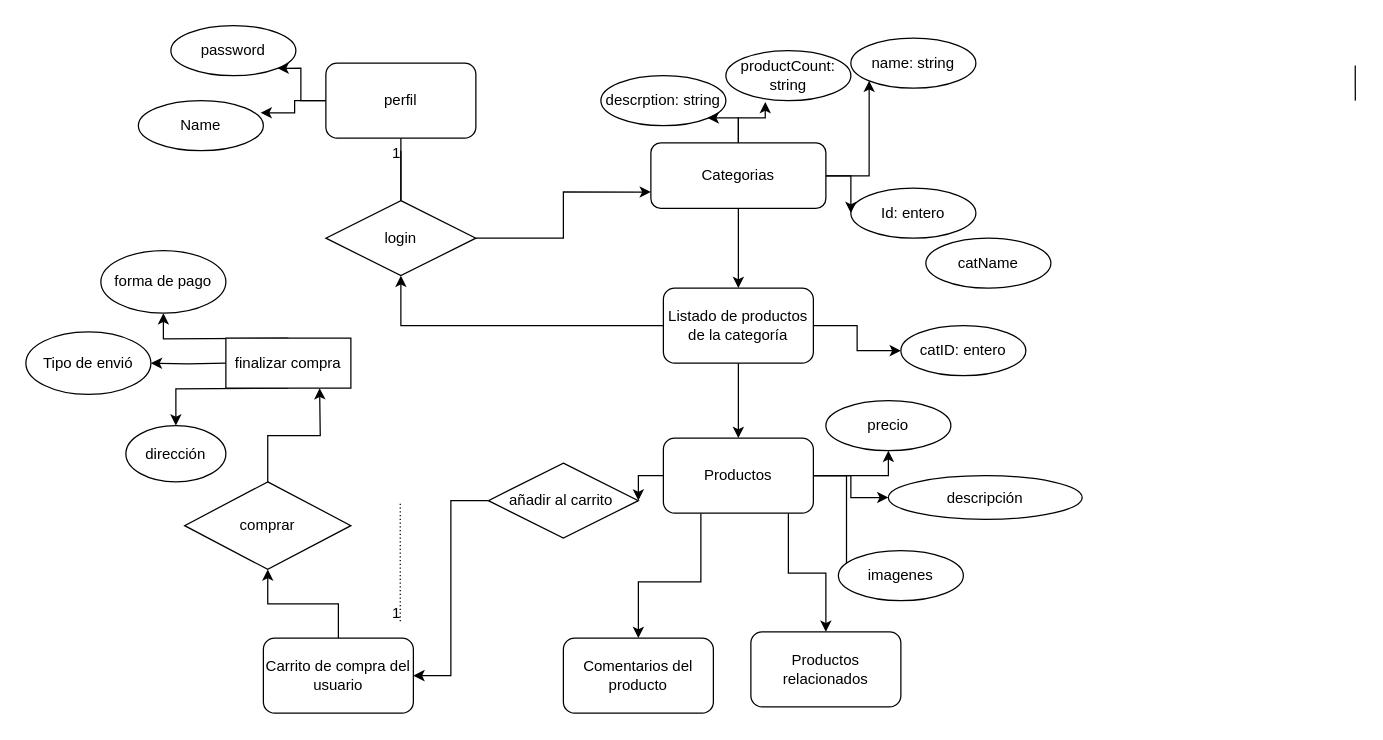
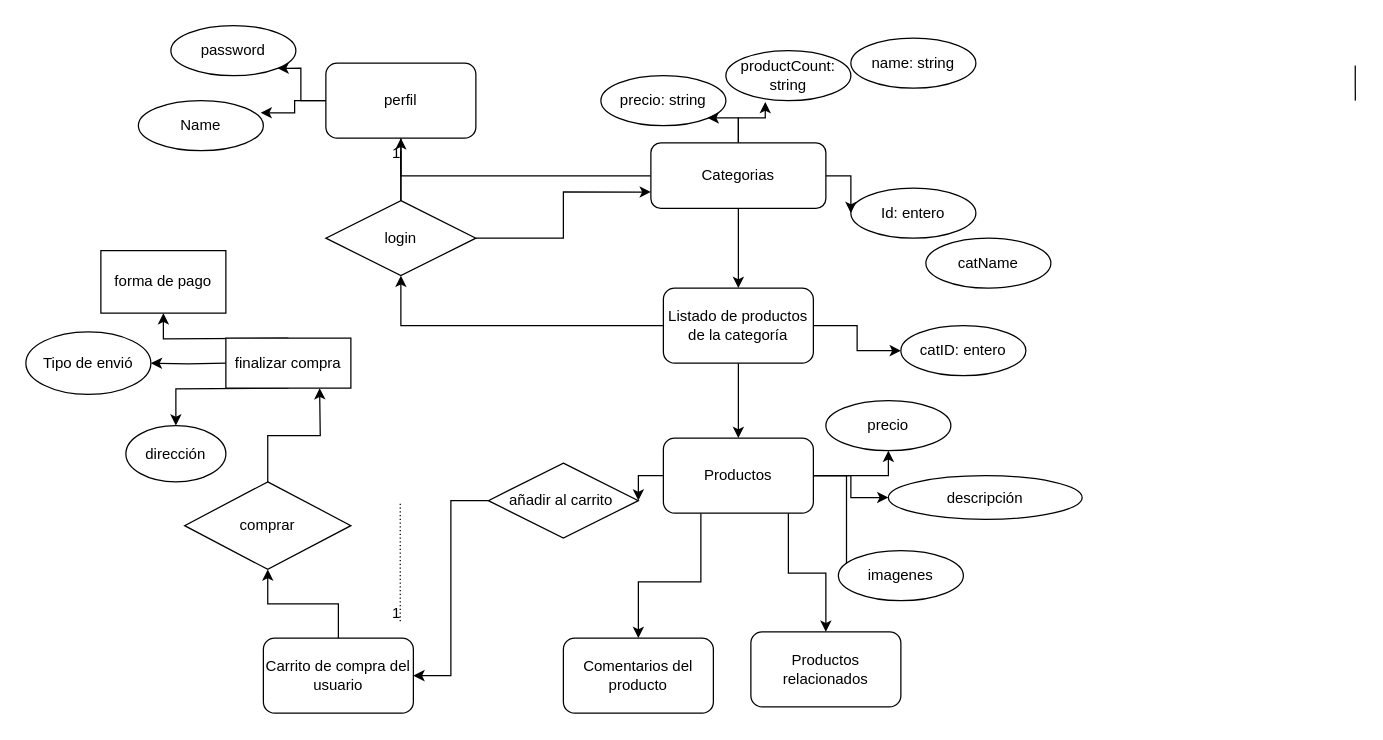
(663, 101) -> (663, 101)
(869, 140) -> (527, 176)
(163, 282) -> (163, 282)
